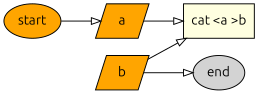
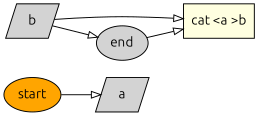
(122, 21) -> (122, 95)
(159, 21) -> (160, 34)
(122, 73) -> (32, 21)
